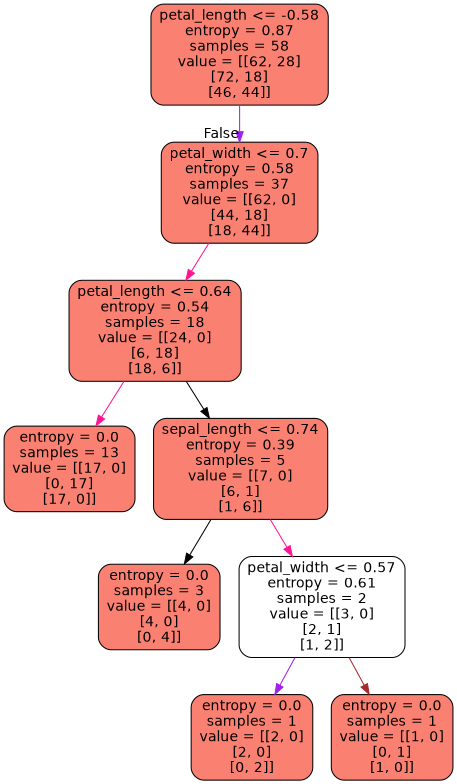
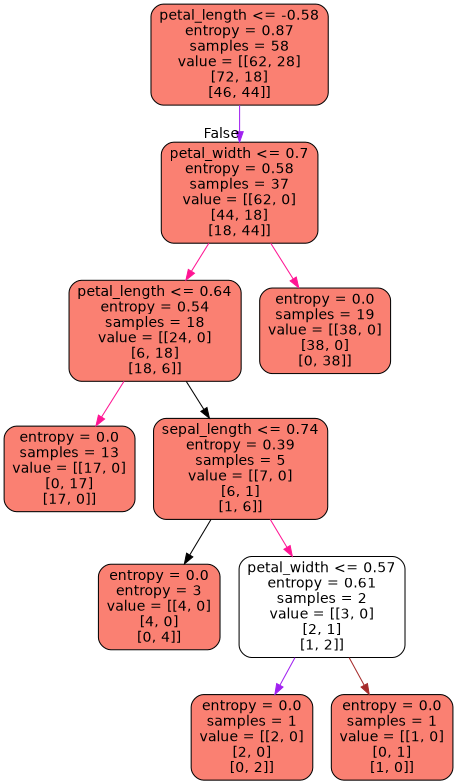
none -> (325, 331)
(159, 607) -> (159, 607)
